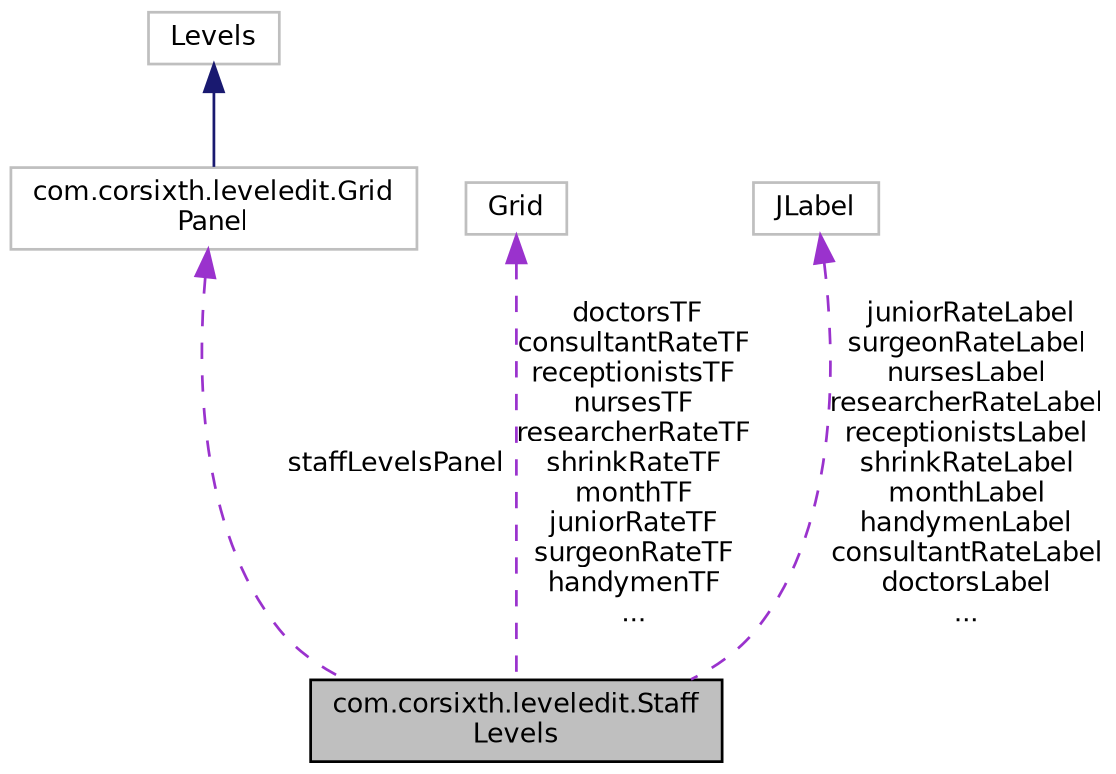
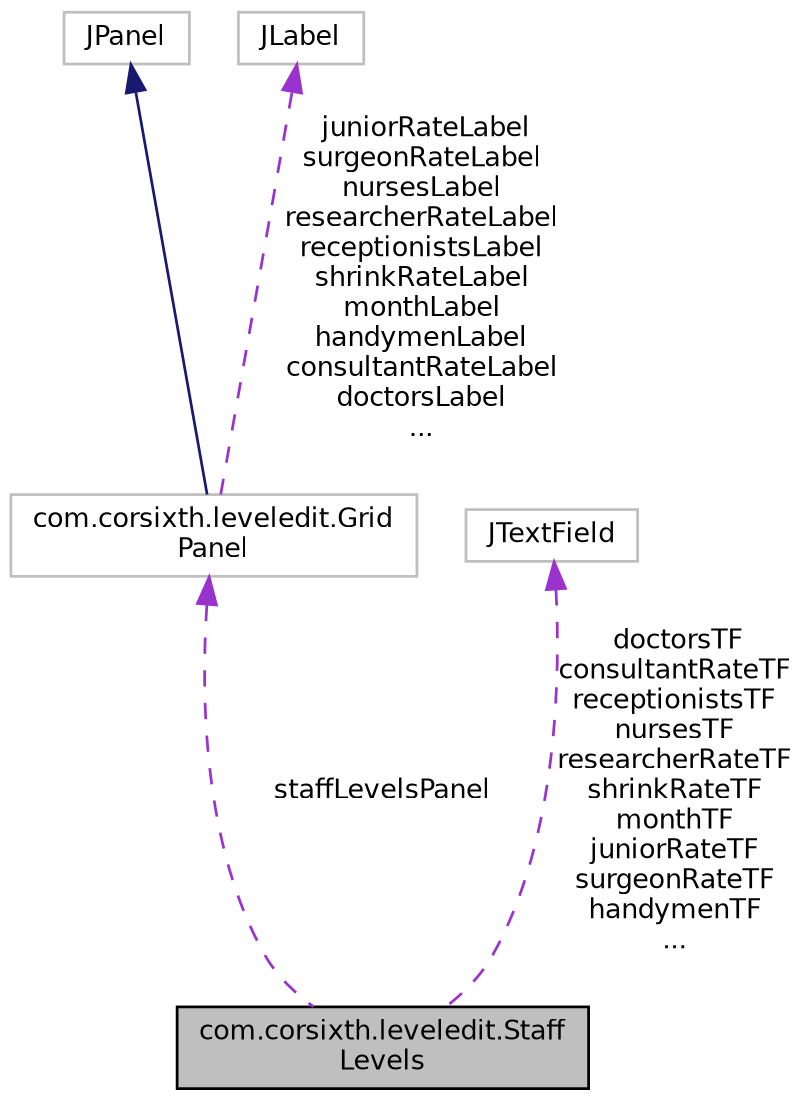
(214, 38) -> (127, 38)
(516, 208) -> (552, 535)
(817, 494) -> (256, 293)
